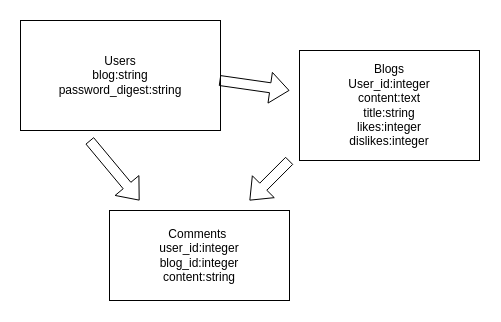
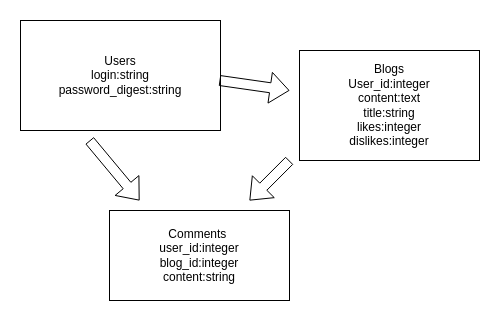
(121, 76) -> (121, 76)
